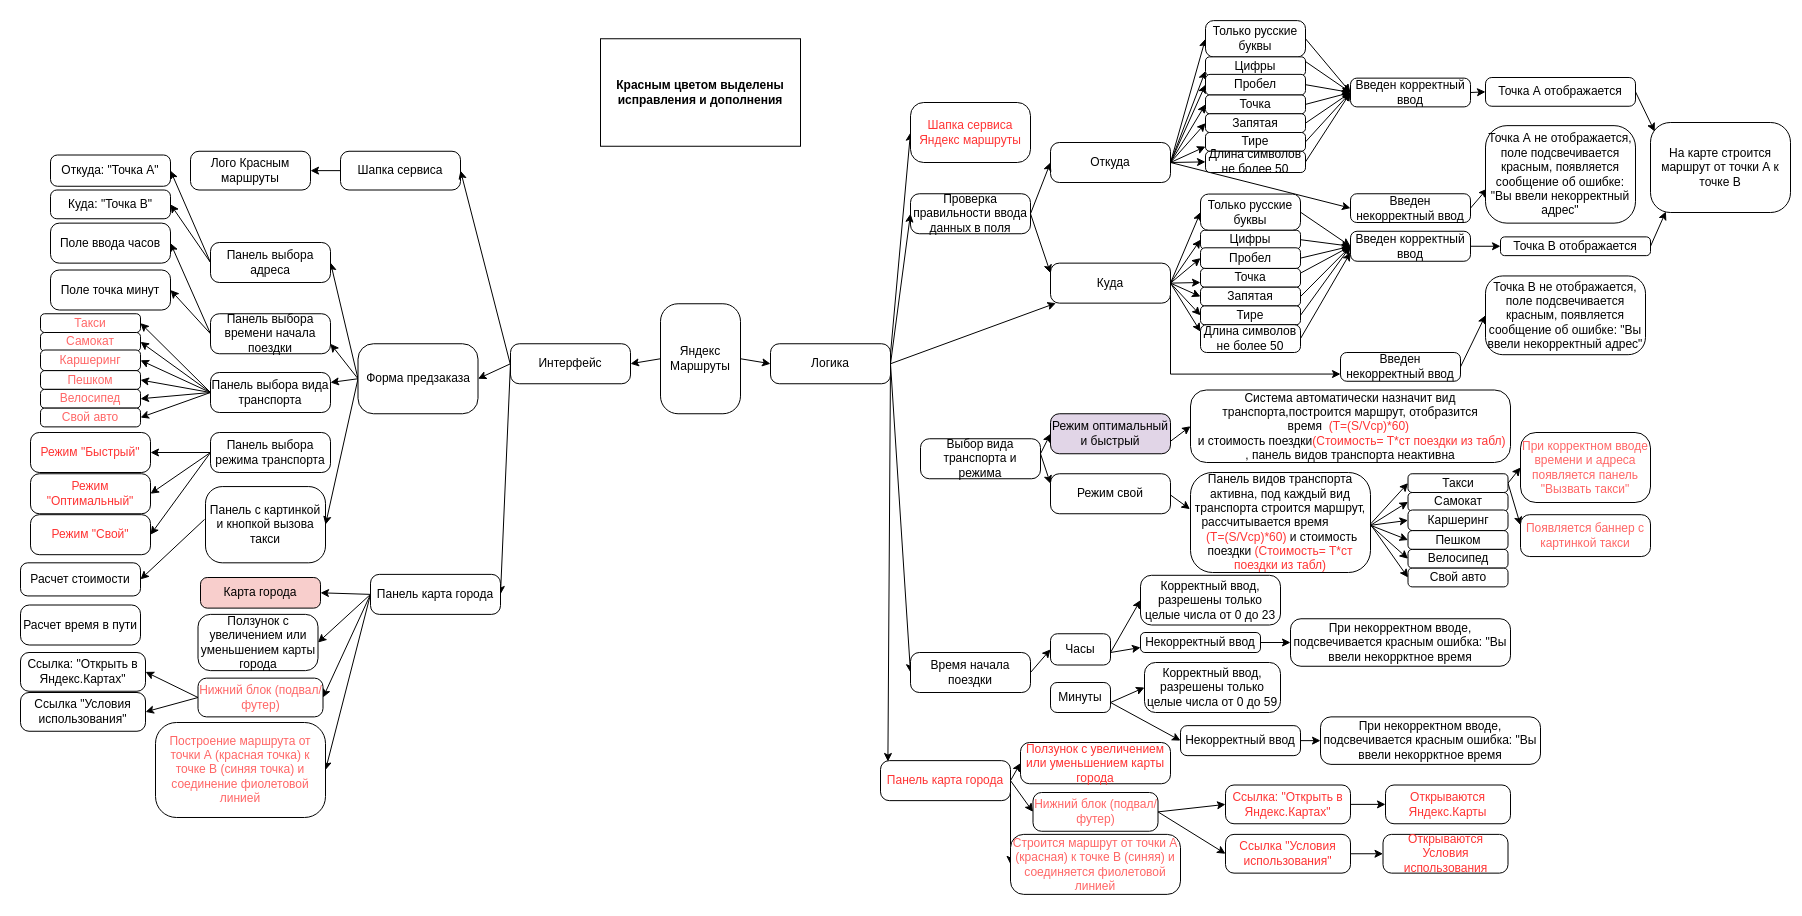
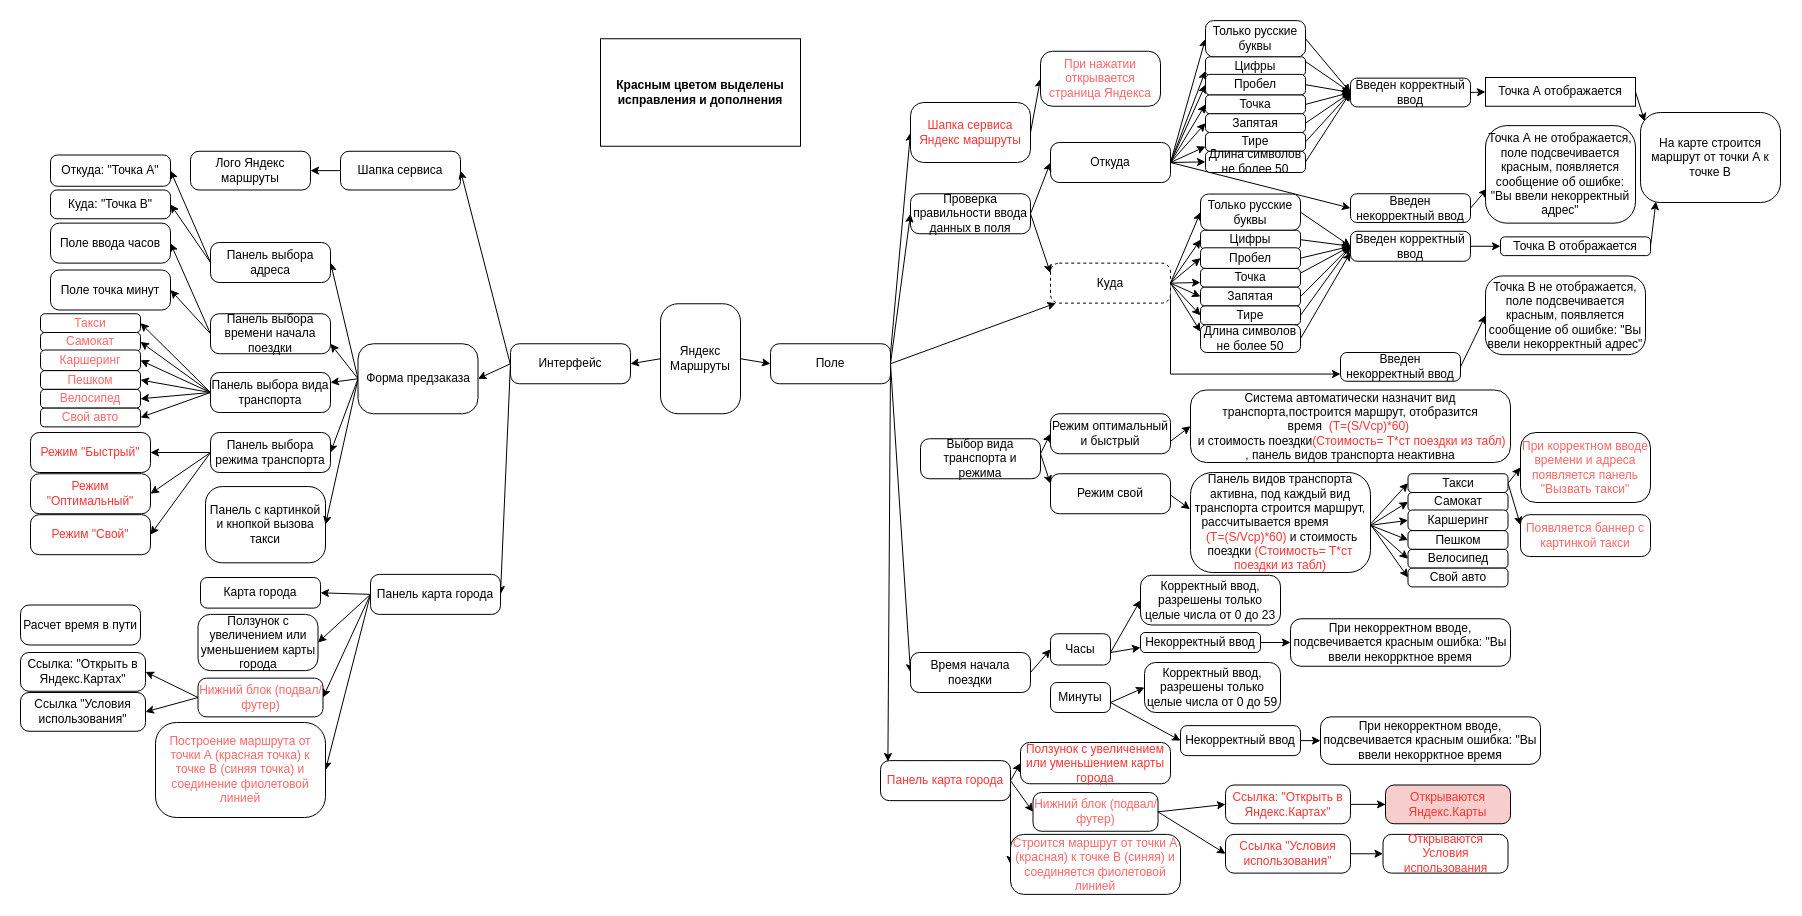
none -> (1101, 79)
(1561, 92) -> (1561, 92)
none -> (1035, 108)
(1721, 168) -> (1711, 158)
(251, 171) -> (251, 171)
(1111, 283) -> (1111, 283)
(831, 364) -> (831, 364)
none -> (344, 417)
(1111, 434) -> (1111, 434)
(175, 547) -> none
(81, 579) -> none
(261, 593) -> (261, 593)
(1448, 804) -> (1448, 804)
